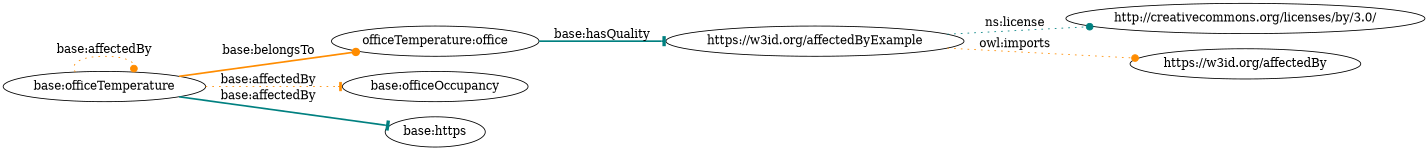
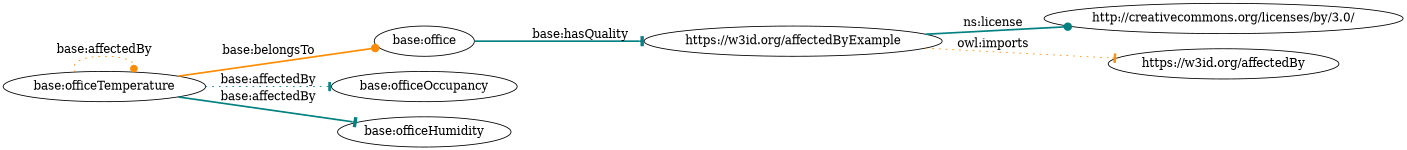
(1017, 31) -> (995, 31)
(435, 41) -> (424, 41)
(1040, 53) -> (1019, 53)
(272, 87) -> (266, 87)
(435, 132) -> (424, 132)
